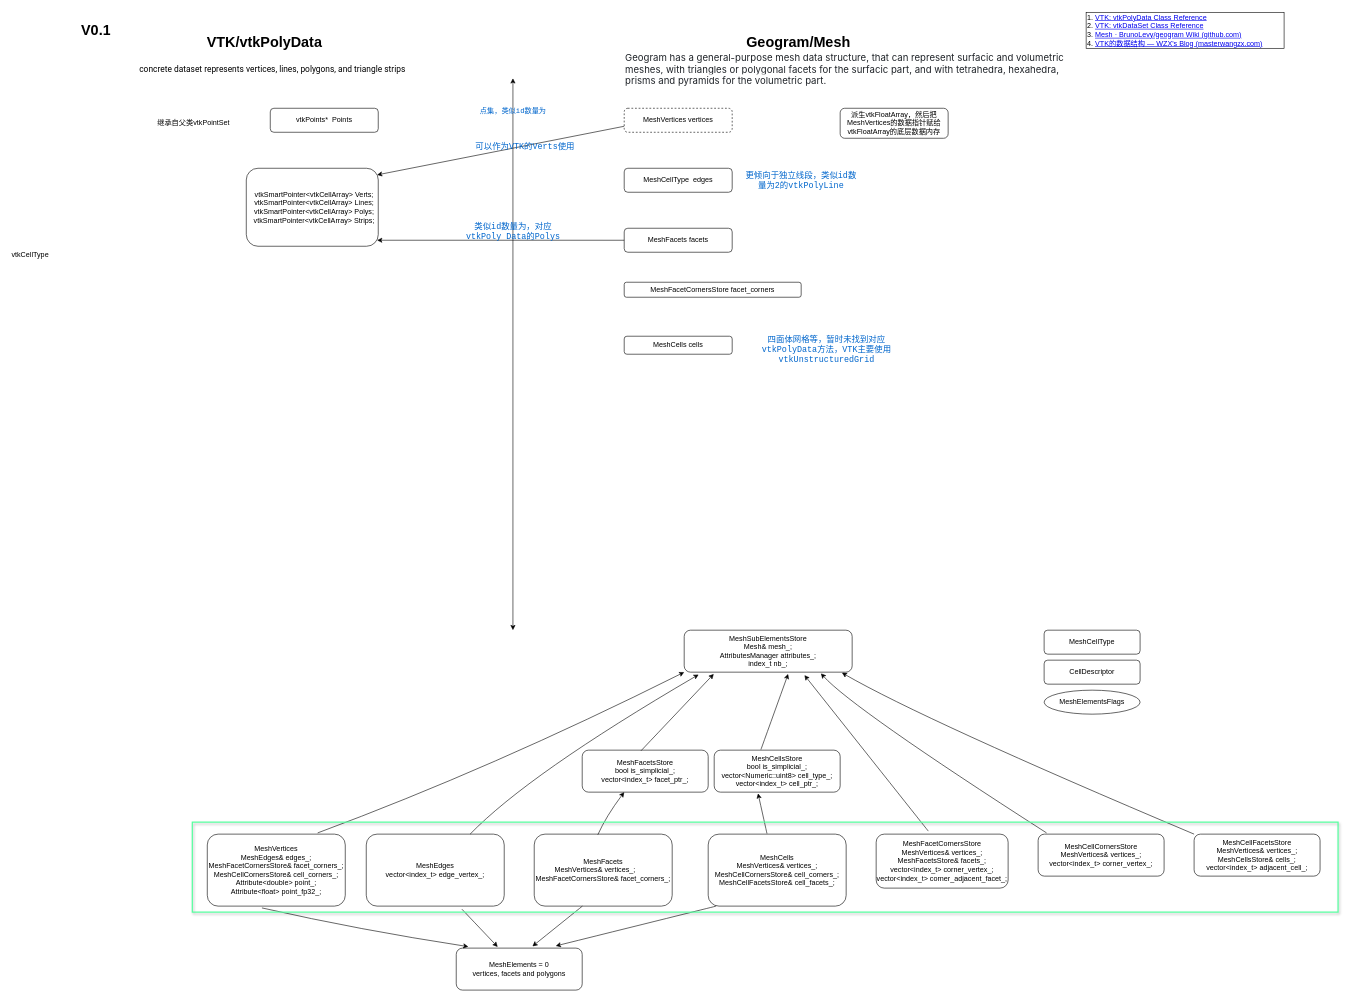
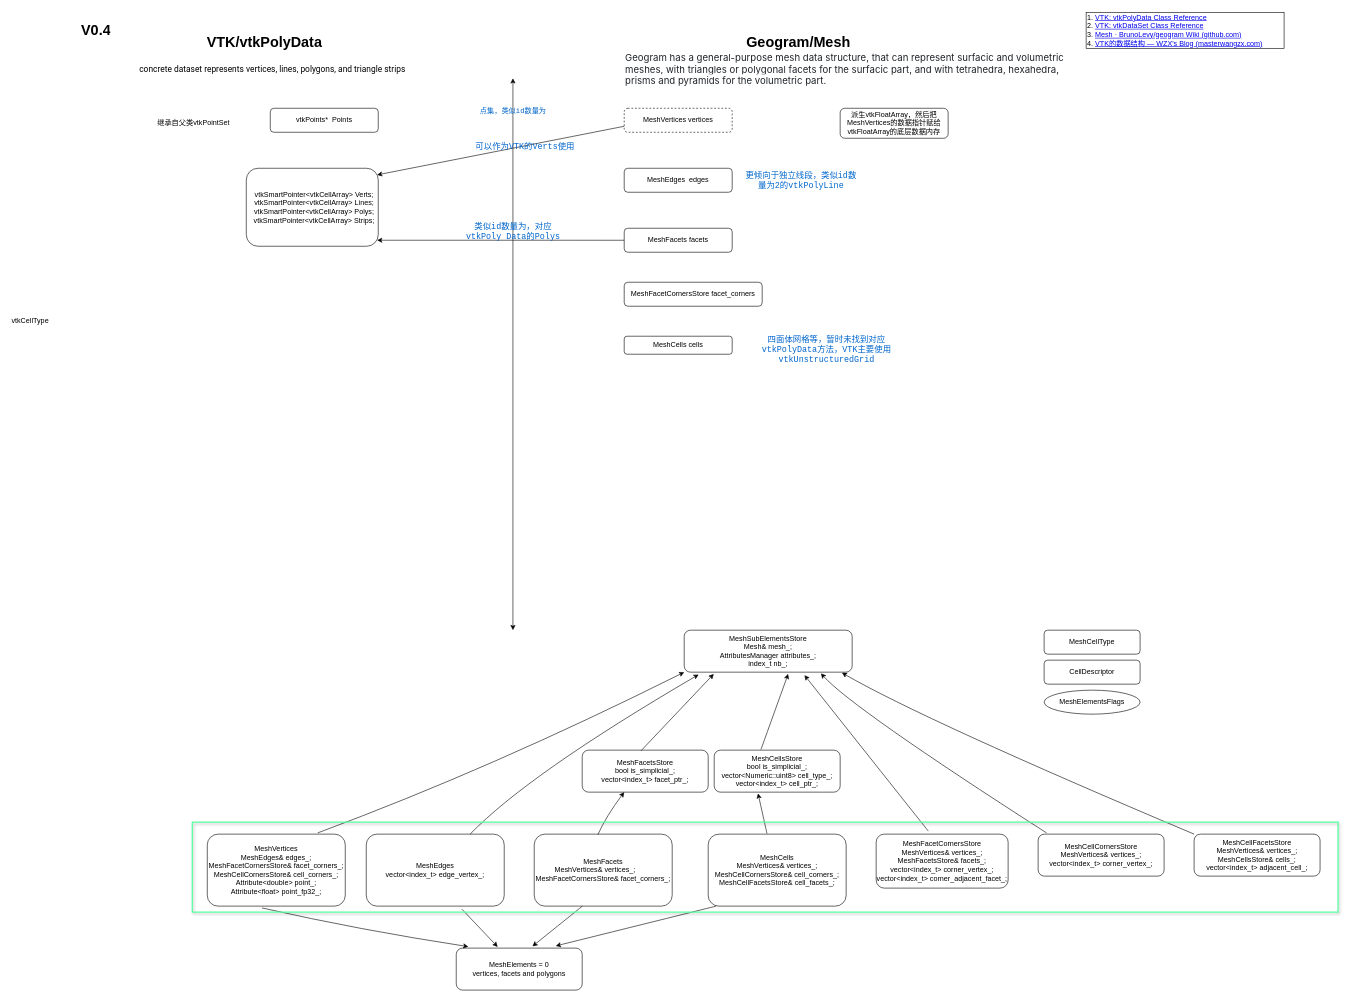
(88, 17) -> (88, 17)
(678, 180) -> (678, 180)
(30, 255) -> (30, 321)
(713, 290) -> (693, 294)
